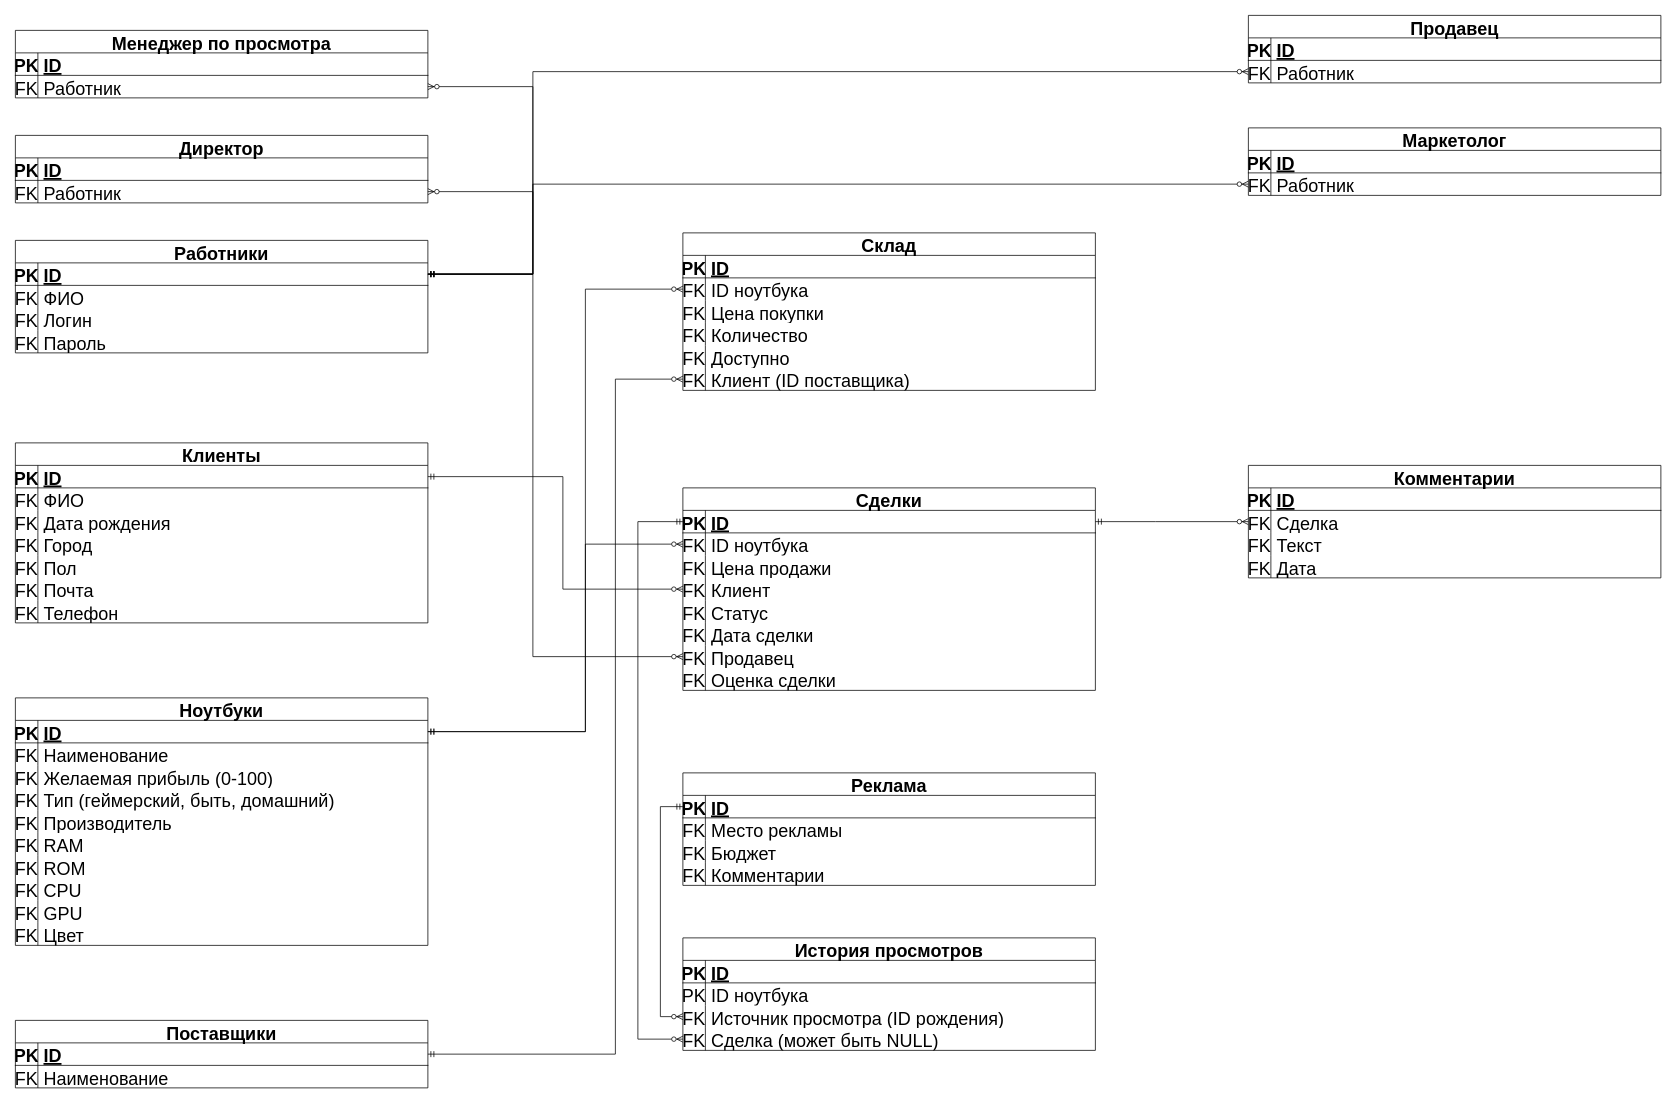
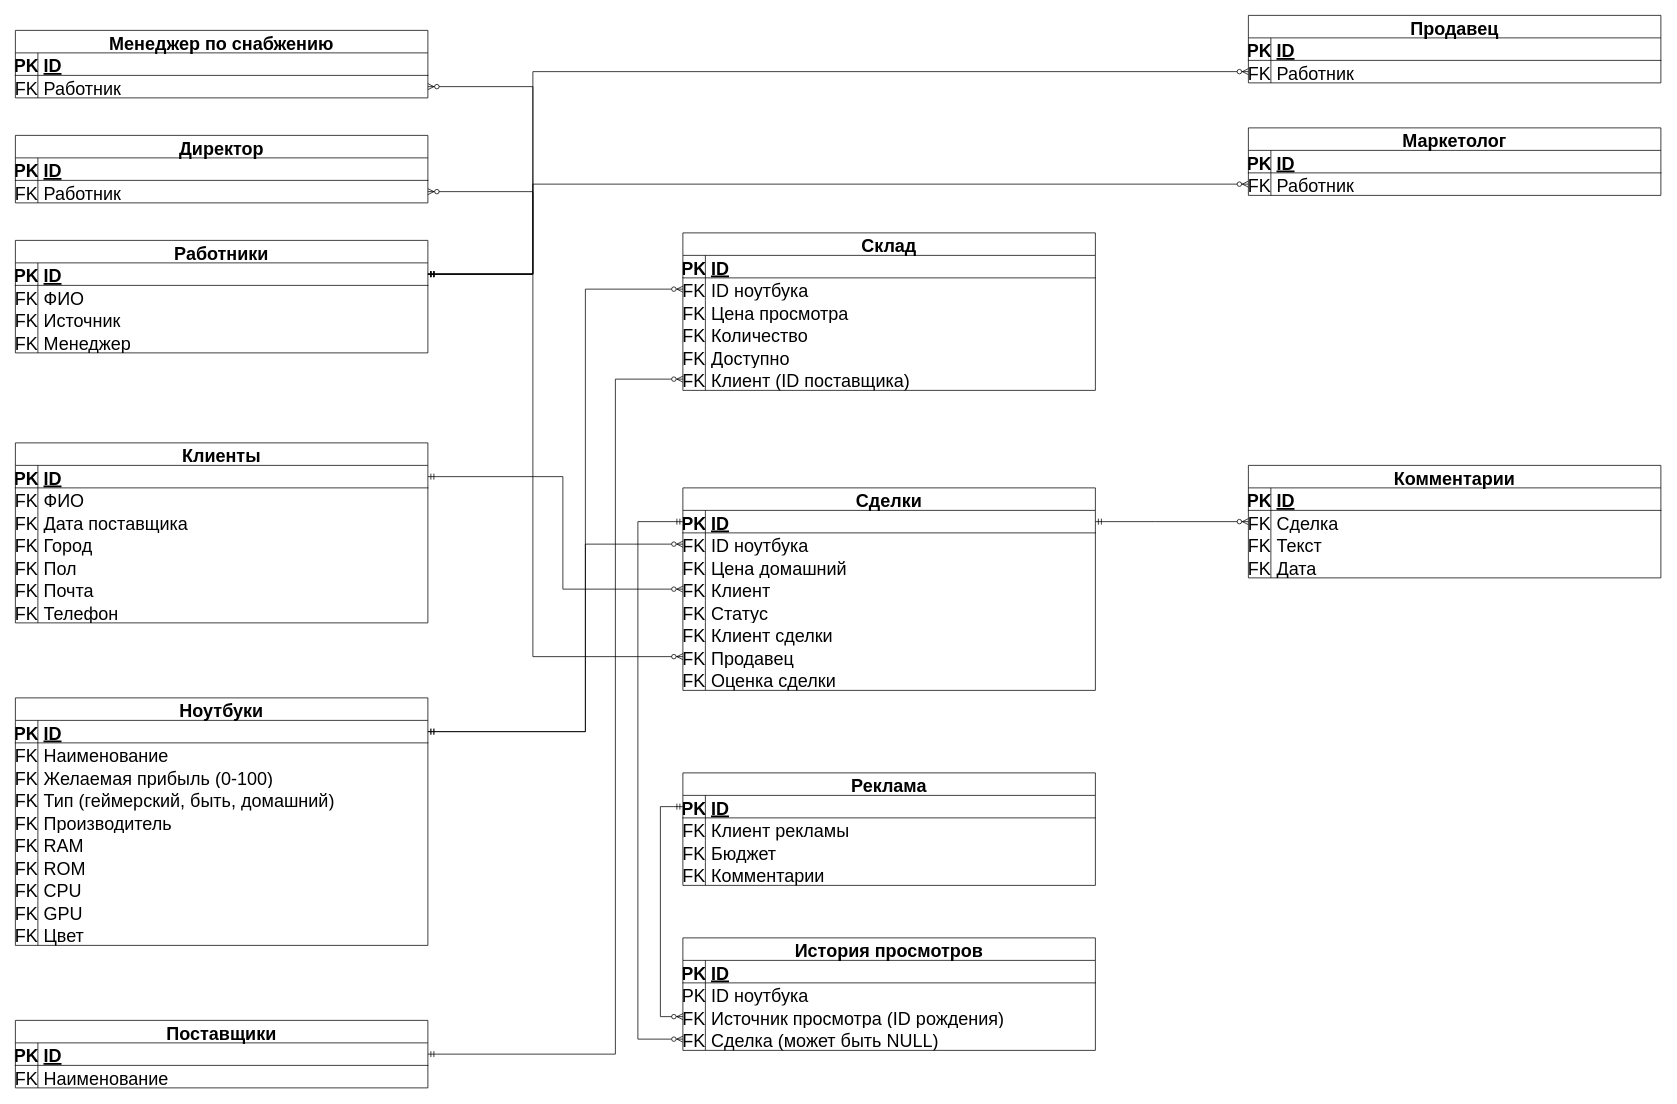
(221, 44) -> (221, 44)
(769, 314) -> (779, 314)
(69, 321) -> (84, 321)
(74, 344) -> (84, 344)
(107, 524) -> (117, 524)
(769, 569) -> (774, 569)
(764, 636) -> (774, 636)
(774, 831) -> (779, 831)
